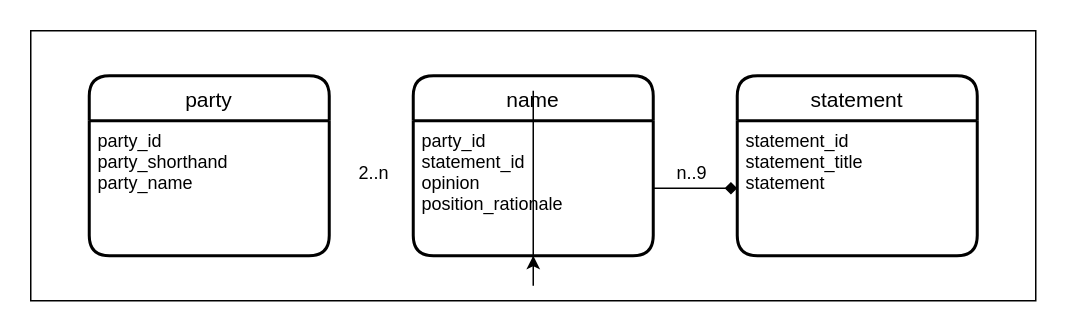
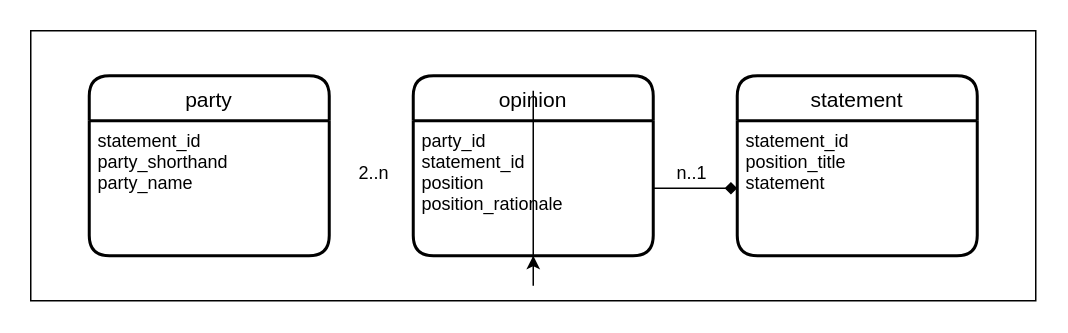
(533, 100) -> (533, 100)
(135, 141) -> (156, 141)
(459, 141) -> (459, 141)
(804, 141) -> (804, 141)
(692, 173) -> (692, 173)
